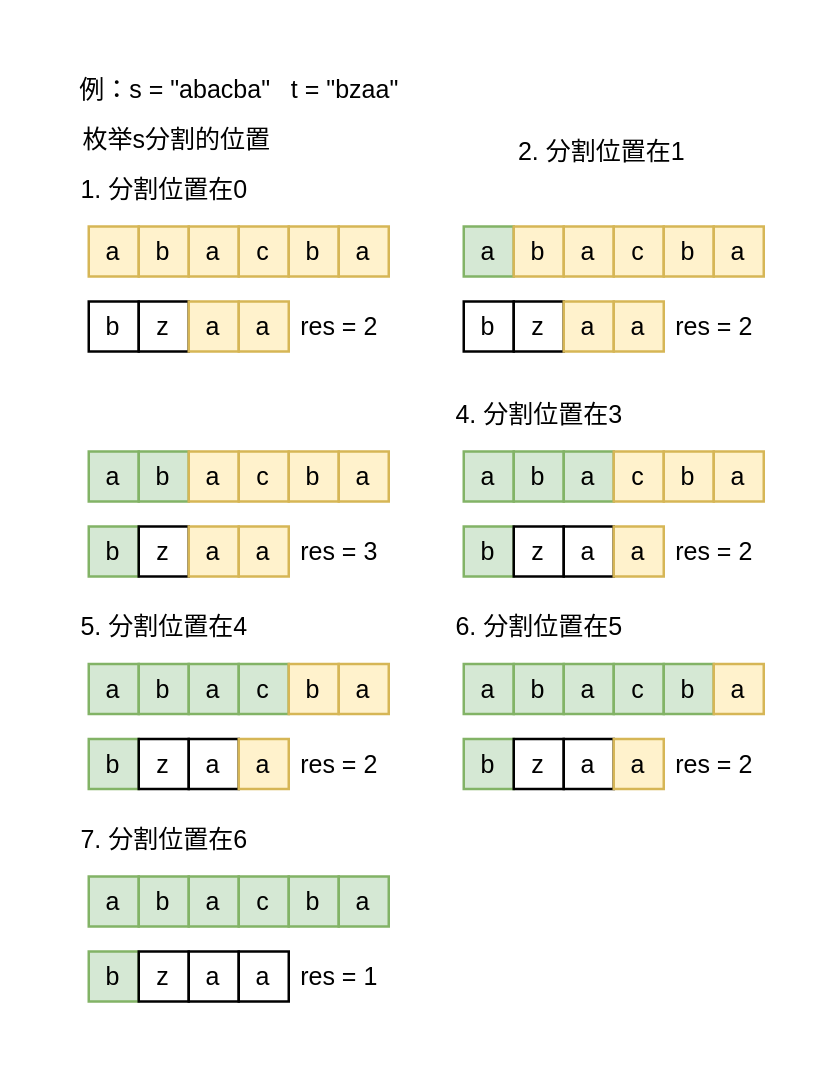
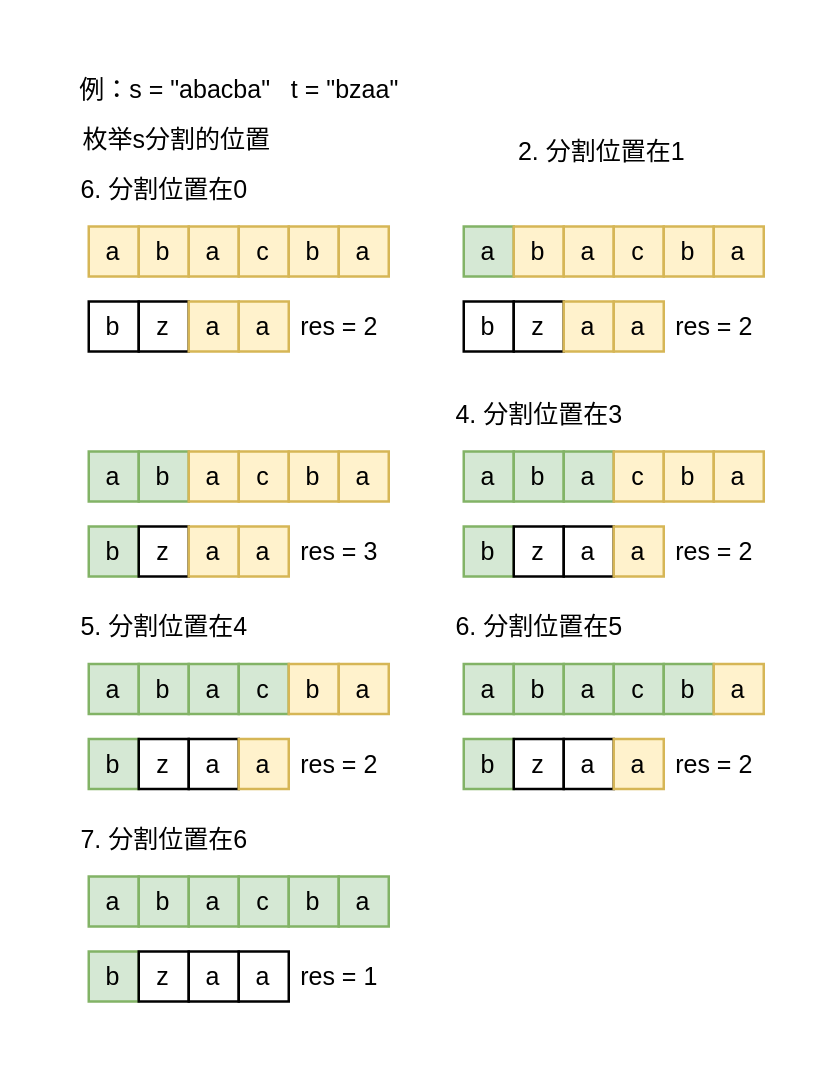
(165, 189) -> (165, 189)
